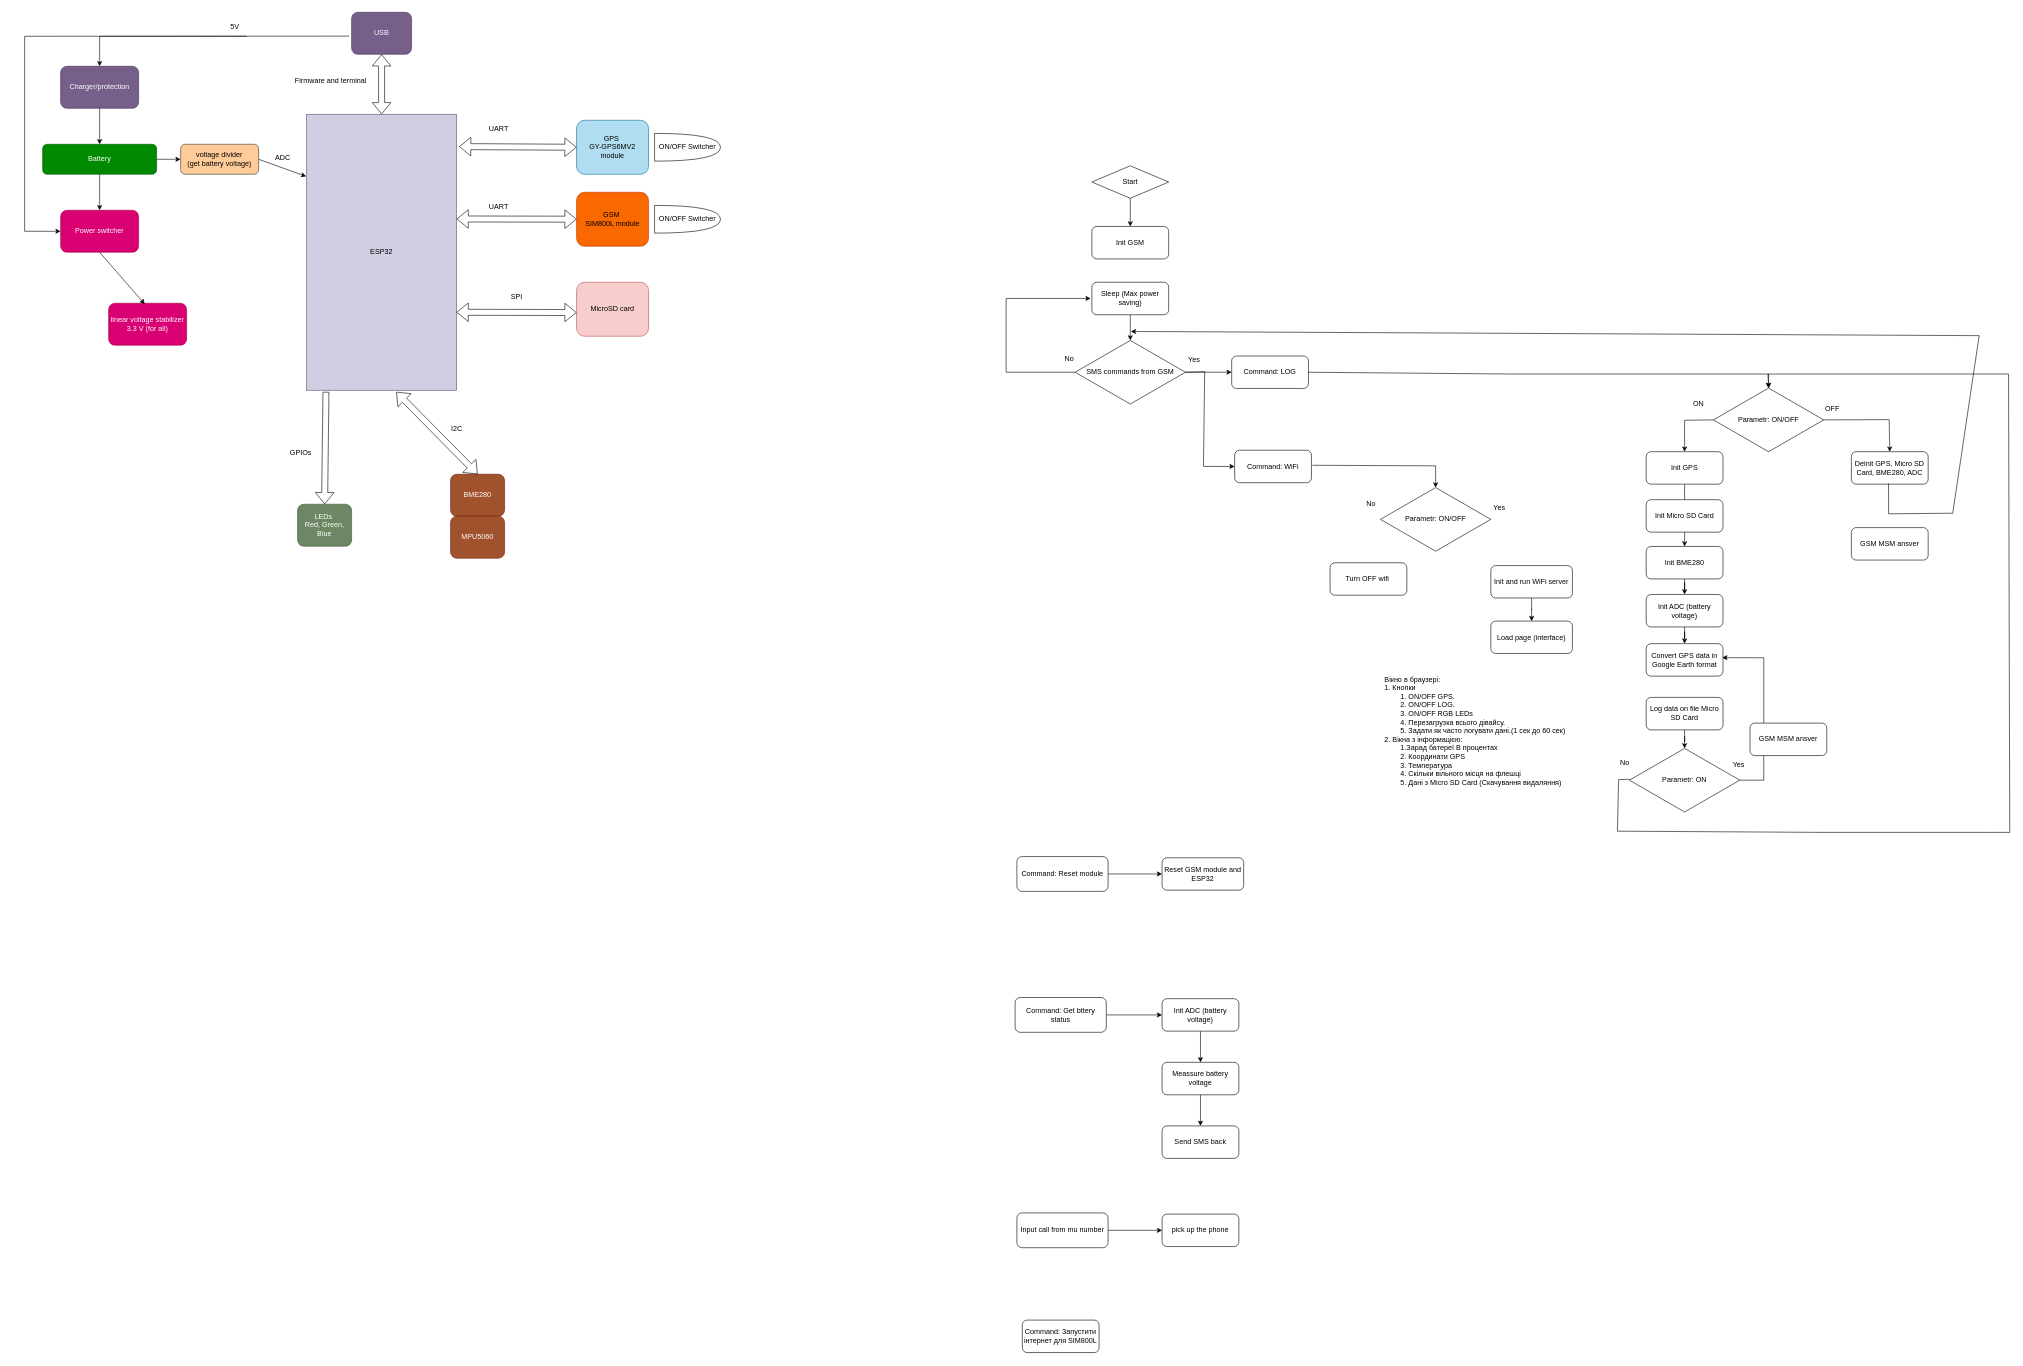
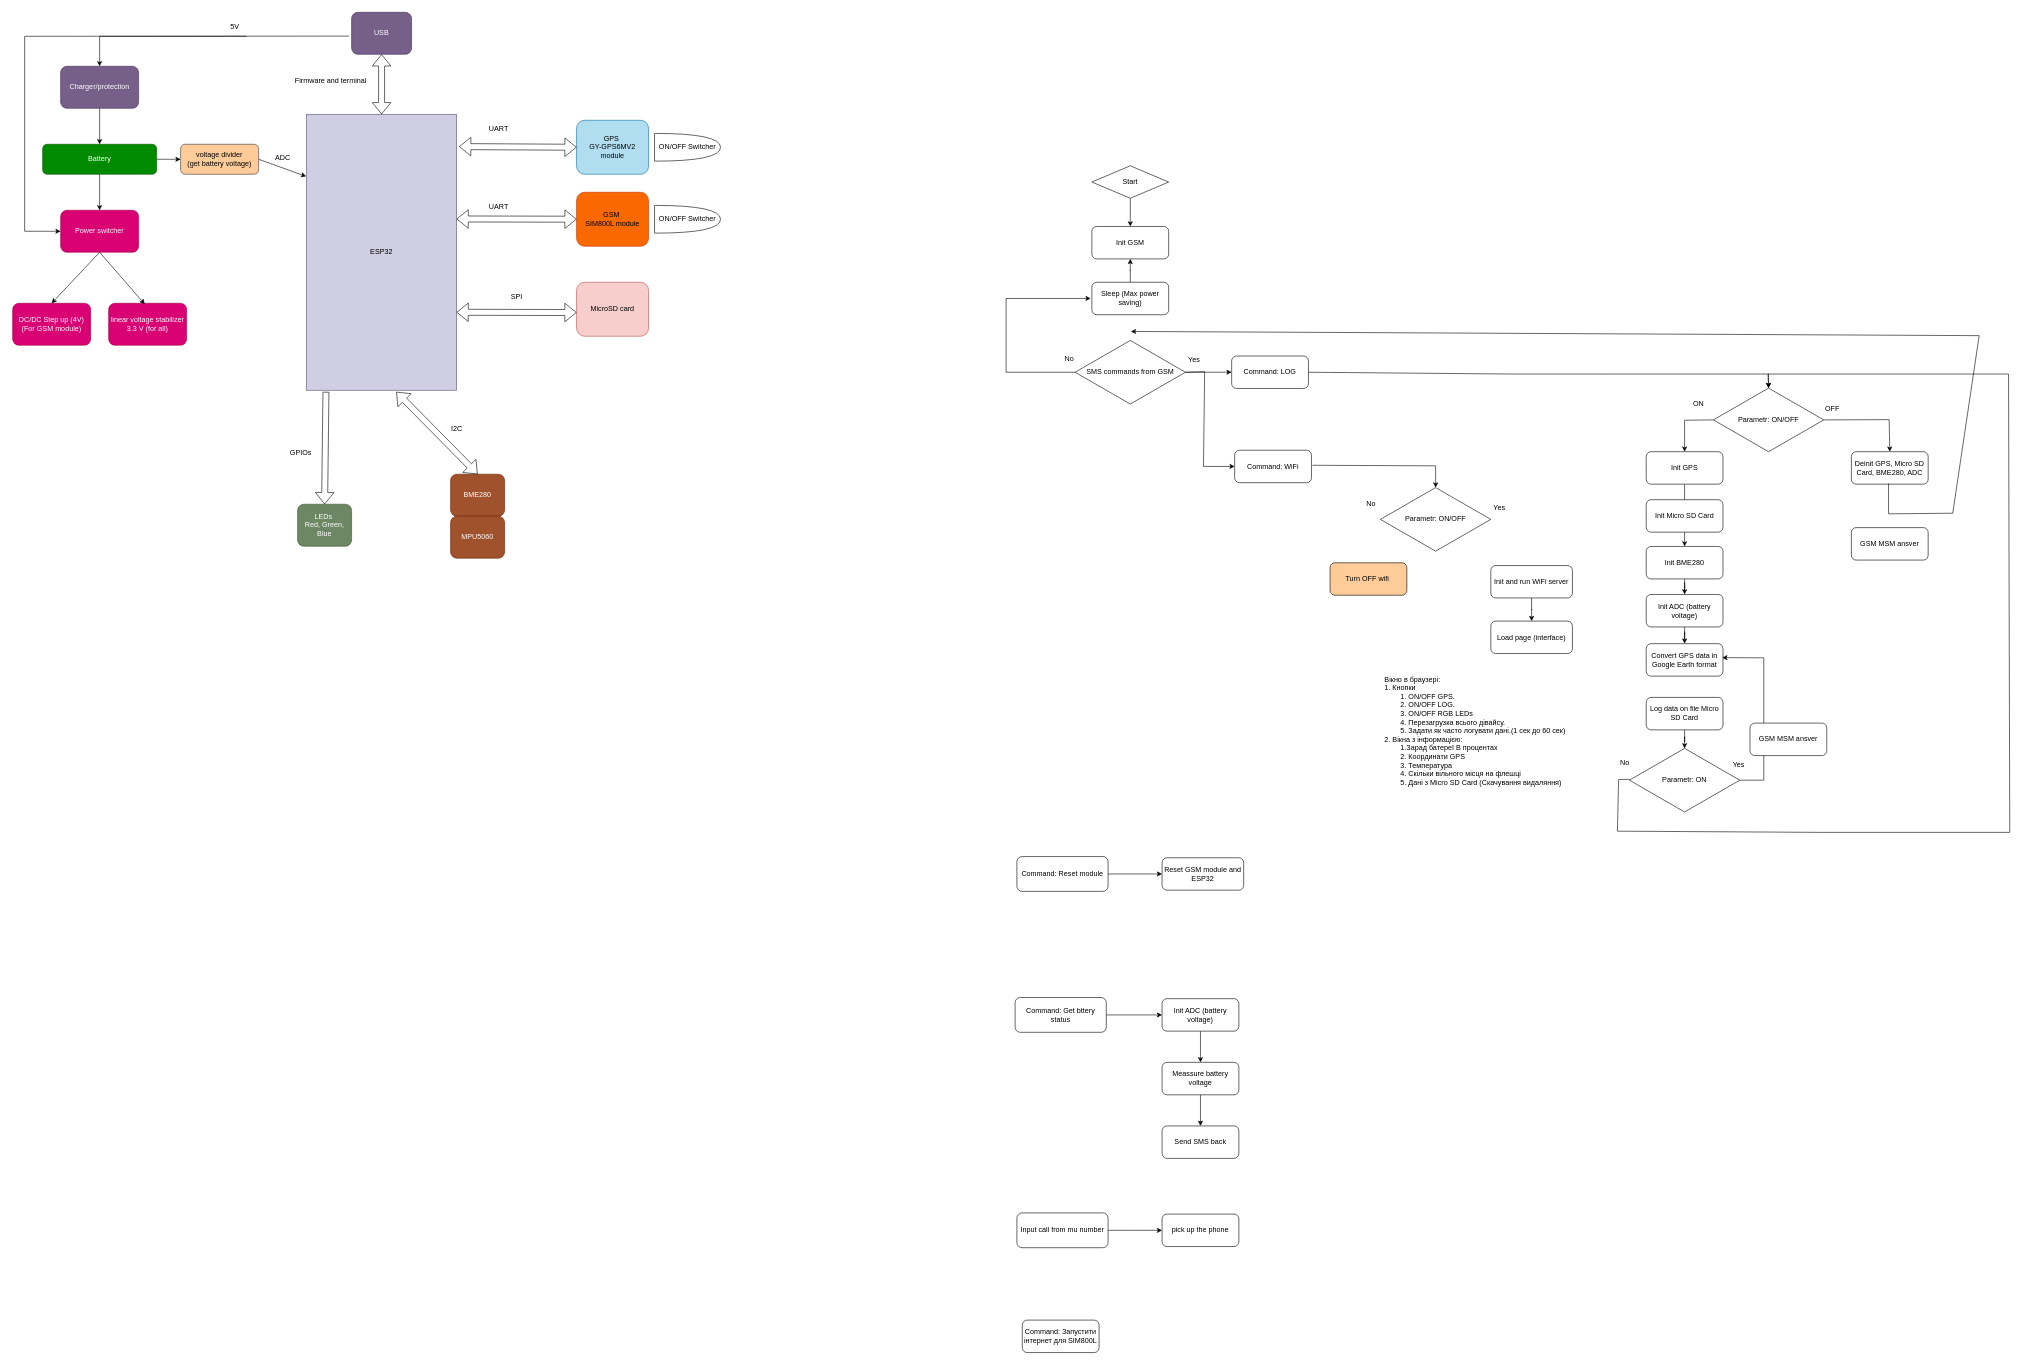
none -> (66, 287)
none -> (51, 324)
(1130, 335) -> (1130, 269)
(1368, 579) -> (1368, 579)
